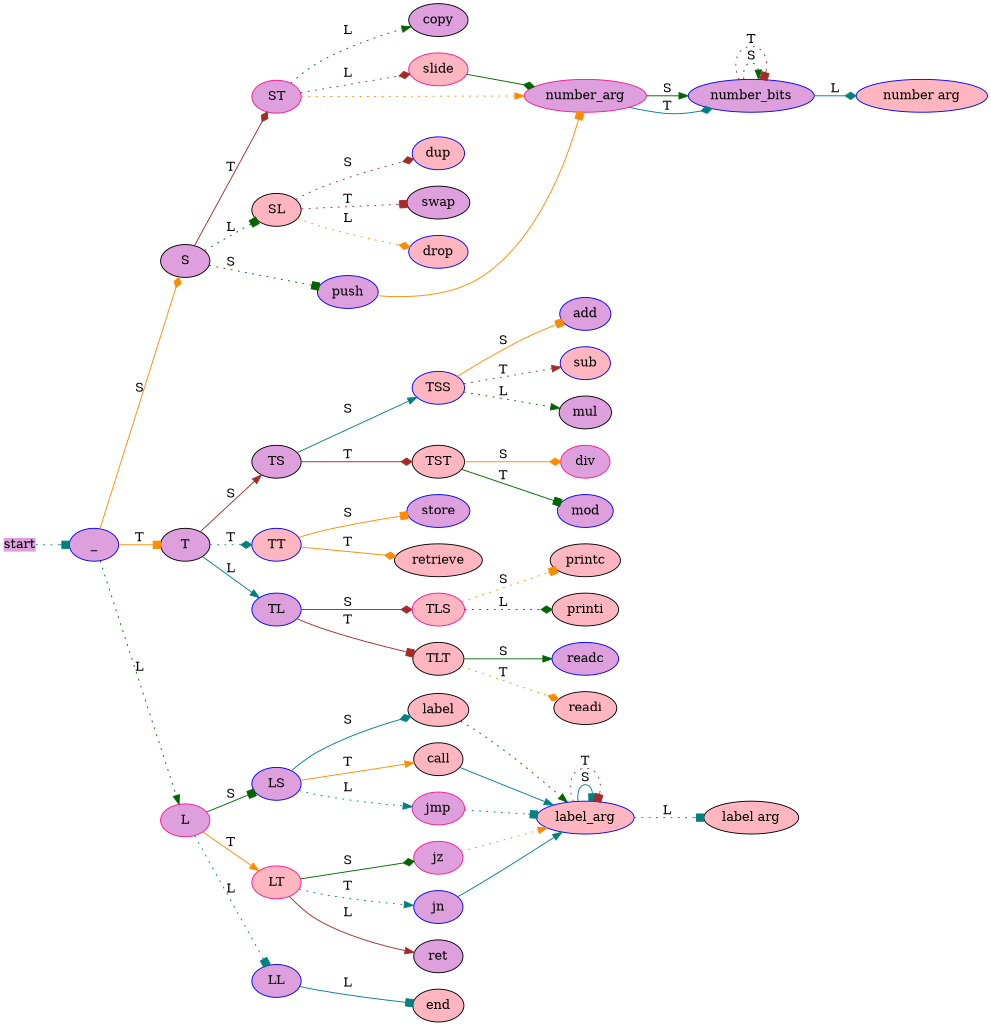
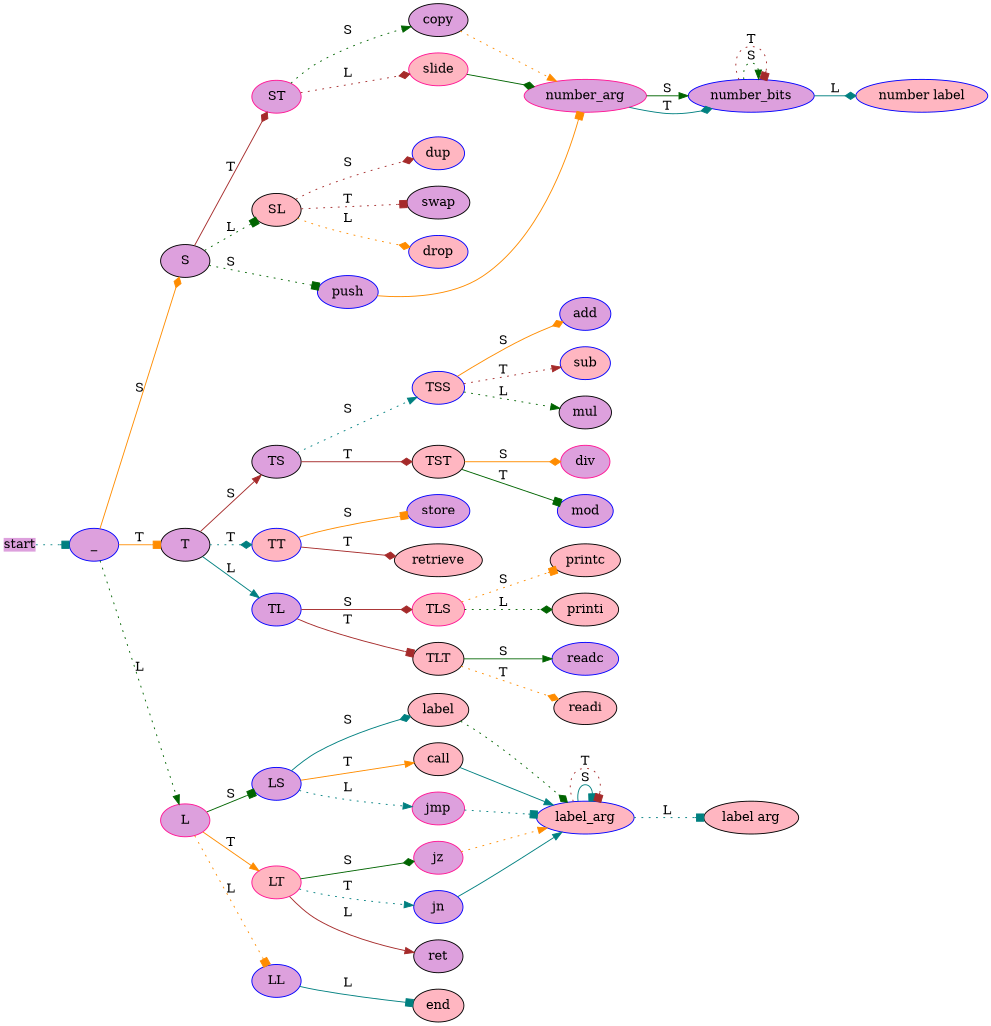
(348, 31) -> (348, 31)
(408, 96) -> (504, 54)
(922, 96) -> (922, 96)
(505, 349) -> (505, 349)
(353, 427) -> (353, 427)
(343, 551) -> (343, 551)
(511, 756) -> (511, 756)
(229, 897) -> (229, 897)
